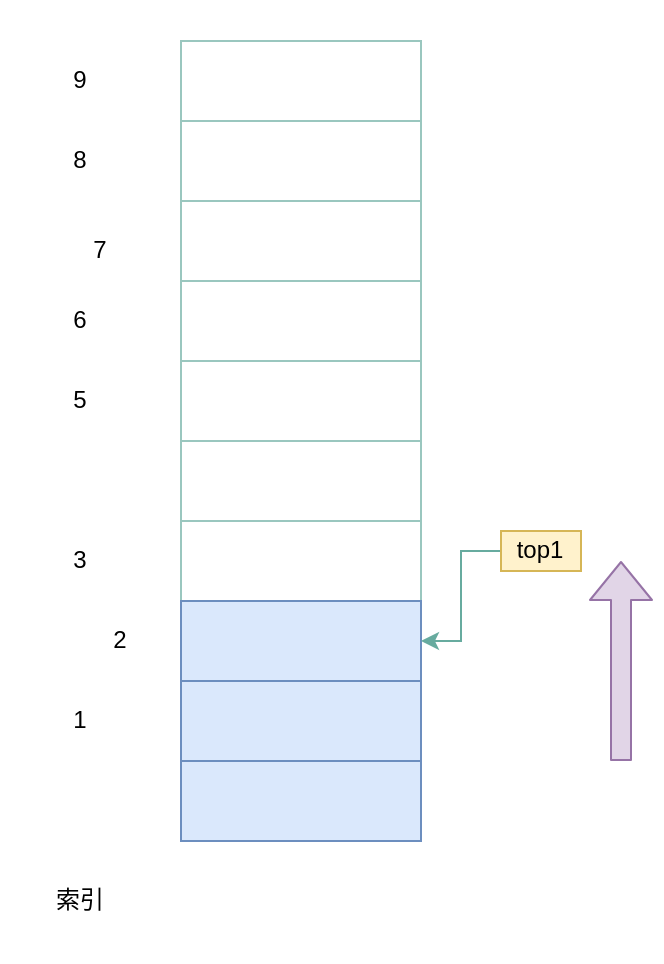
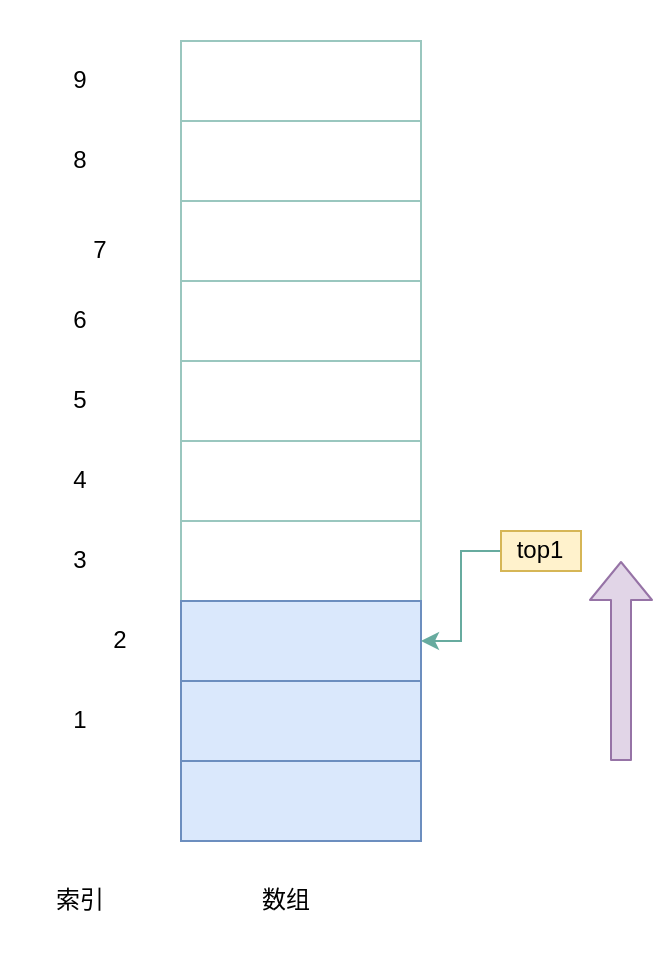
none -> (81, 481)
none -> (287, 901)
